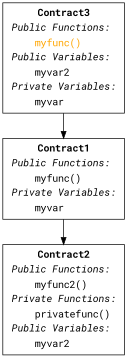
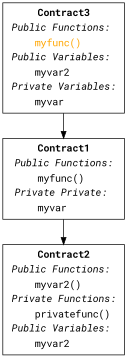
(64, 193) -> (61, 193)
(50, 285) -> (47, 285)
